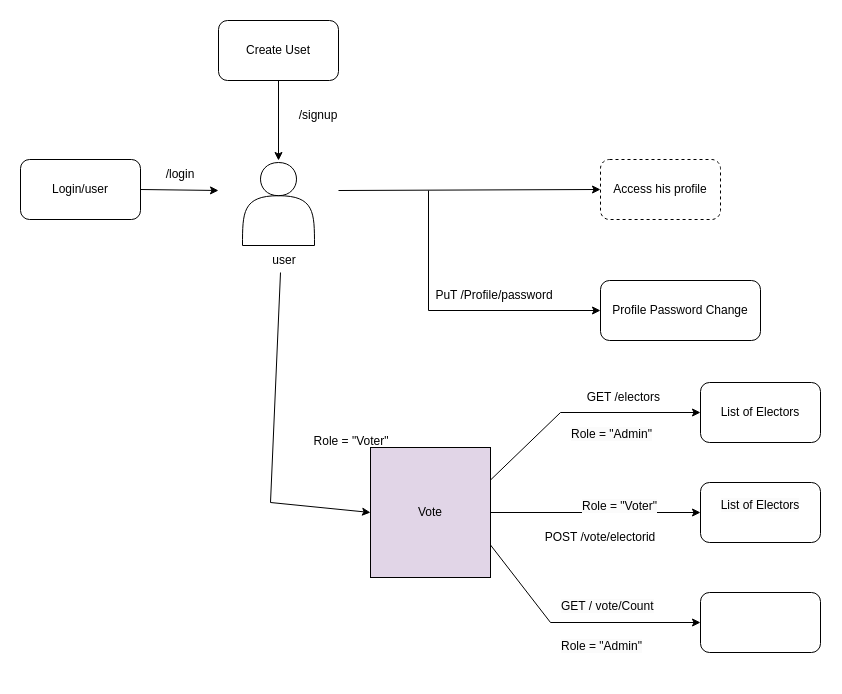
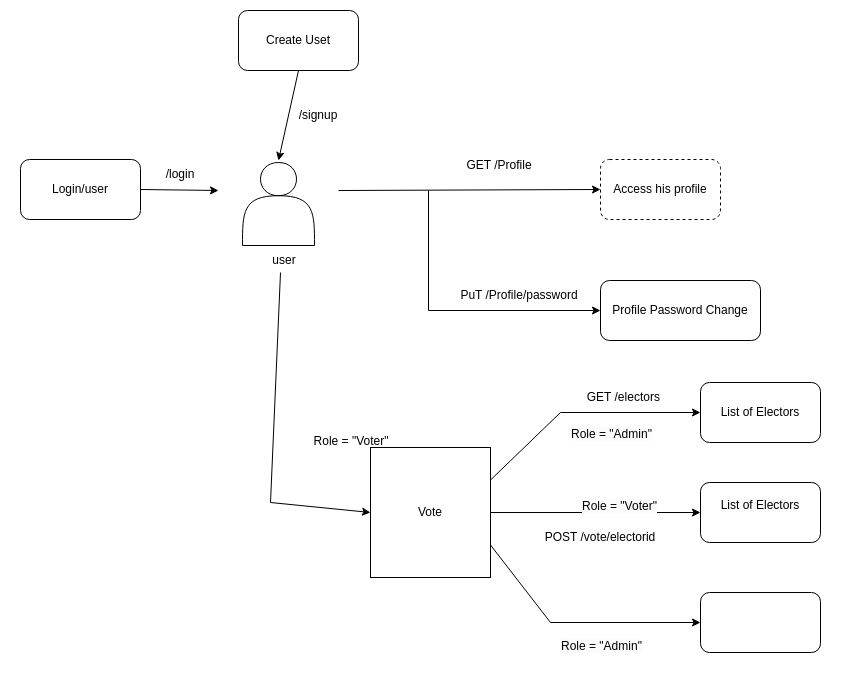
(279, 51) -> (299, 41)
none -> (500, 166)
(495, 296) -> (520, 296)
(431, 513) -> (431, 513)
(625, 613) -> none
